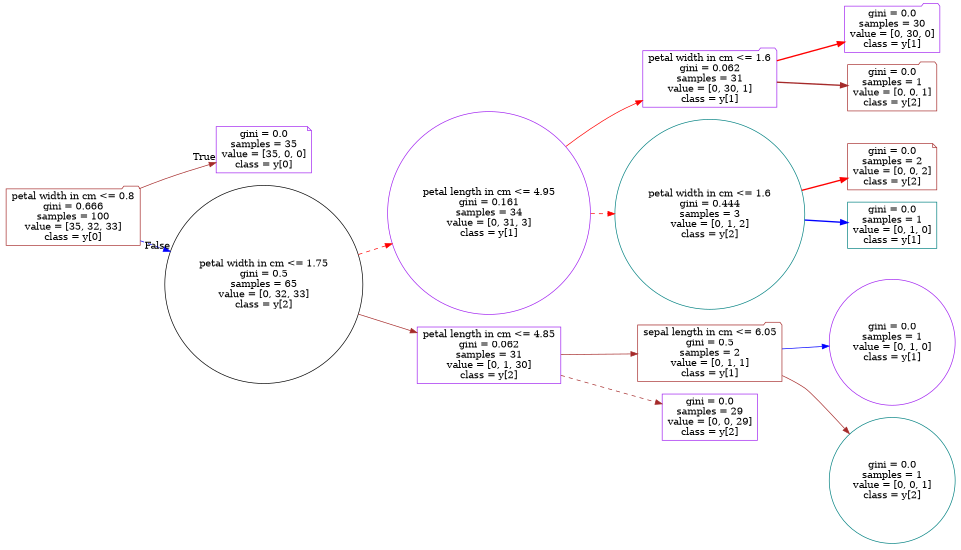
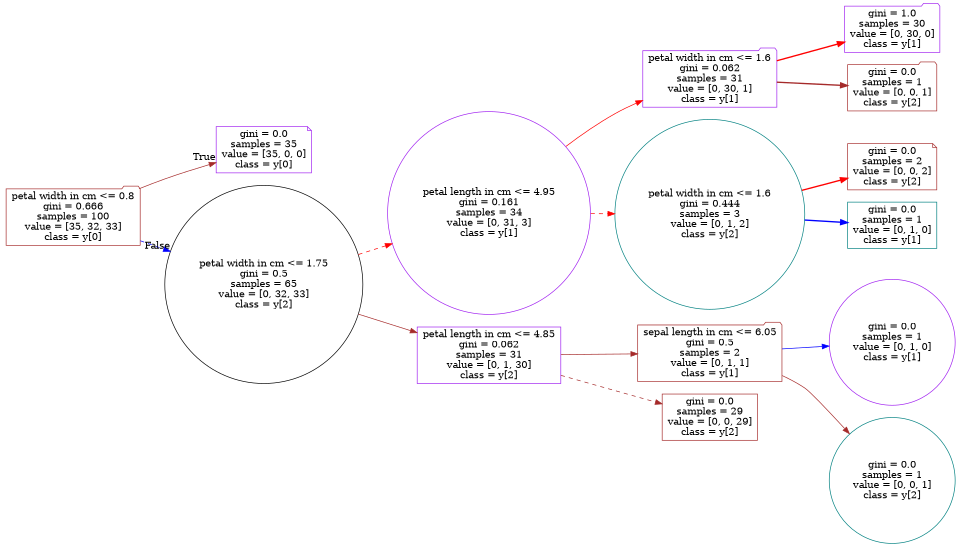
(892, 29) -> (892, 29)
(710, 417) -> (710, 417)
